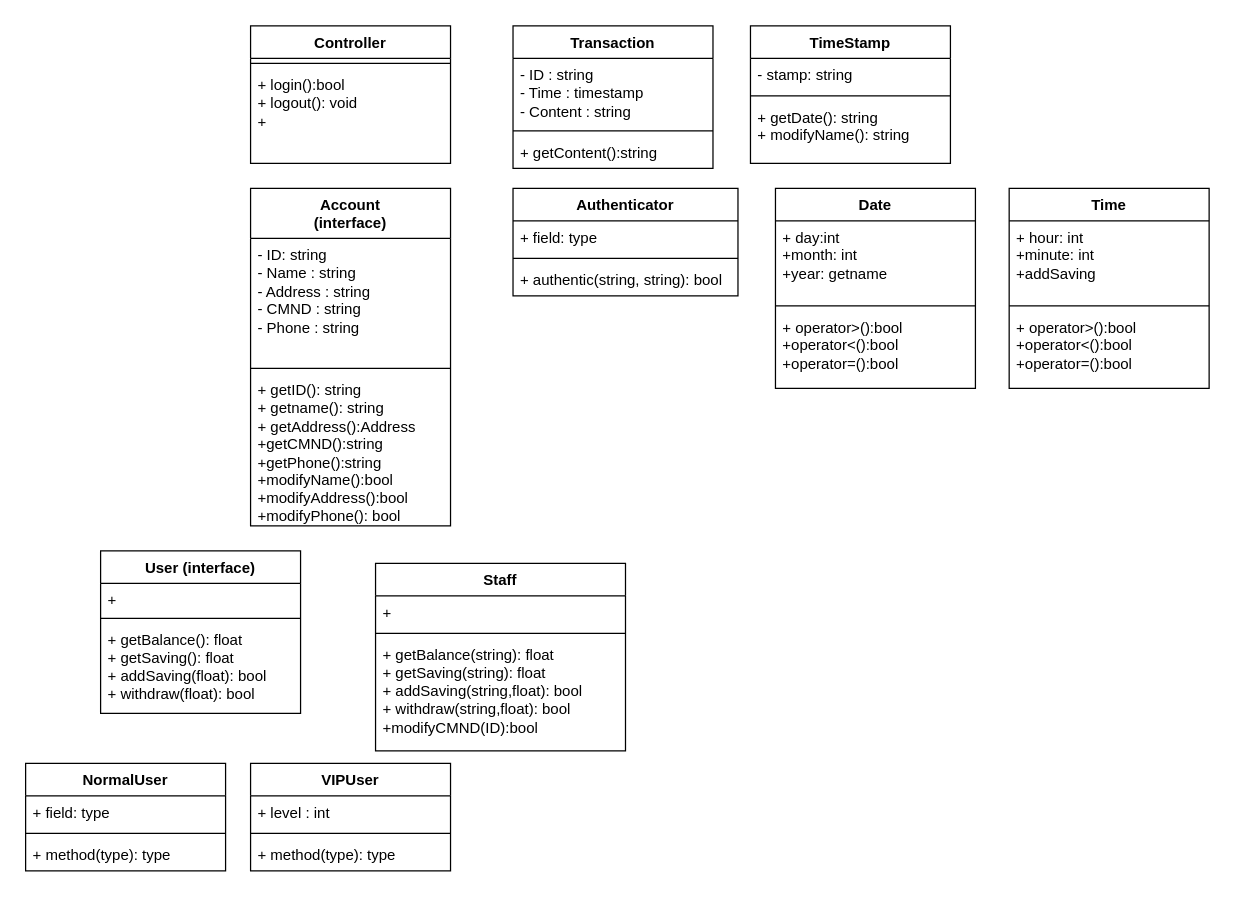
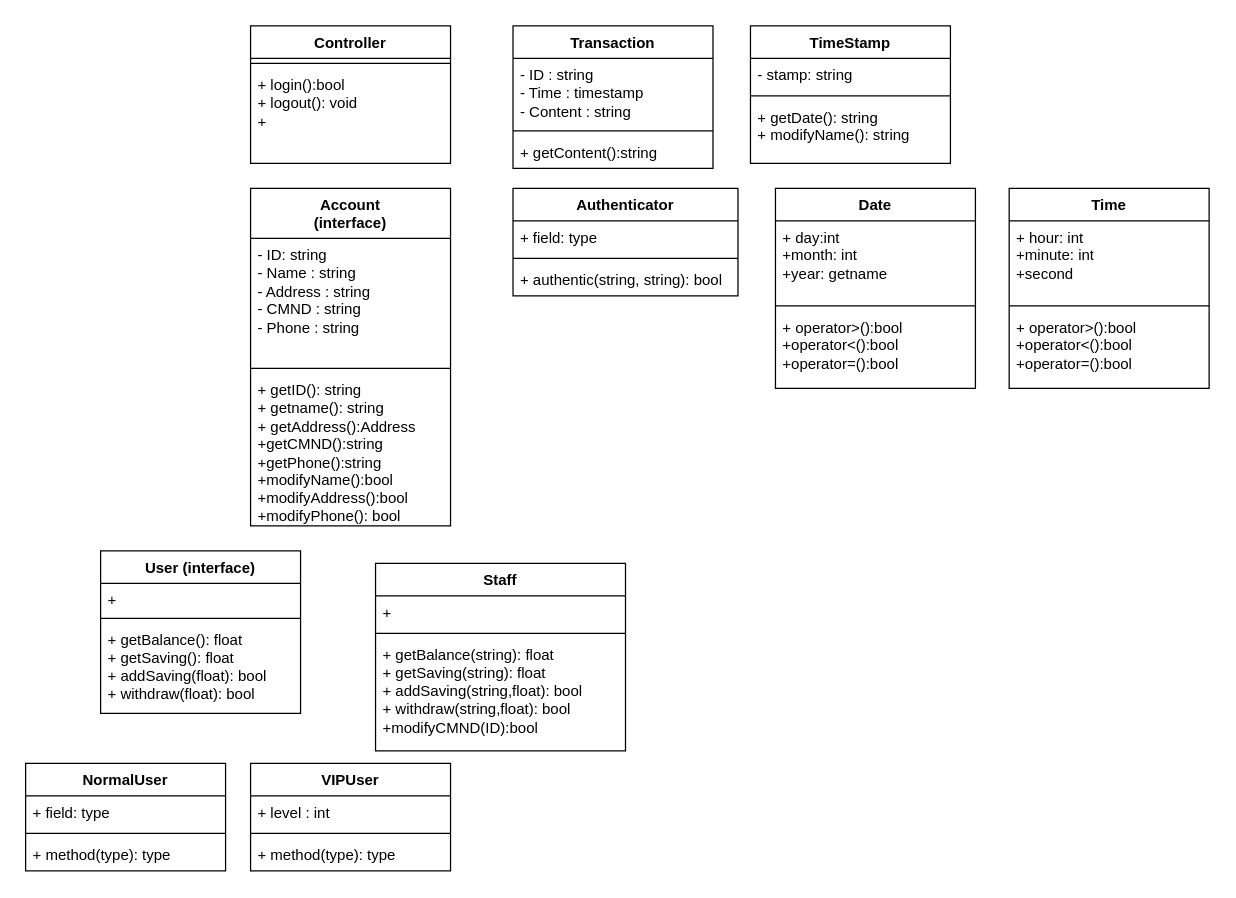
(1059, 256) -> (1059, 256)
